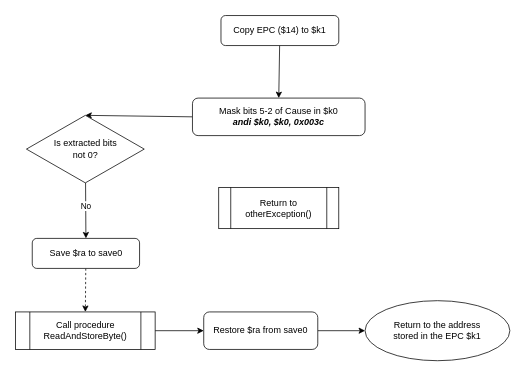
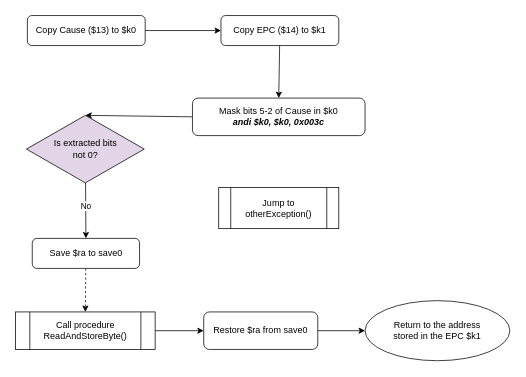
none -> (86, 30)
none -> (181, 30)
(85, 149) -> (85, 149)
(279, 208) -> (279, 208)
